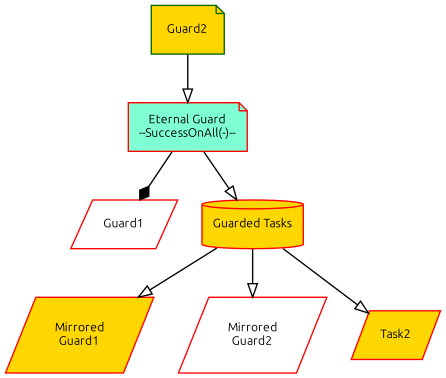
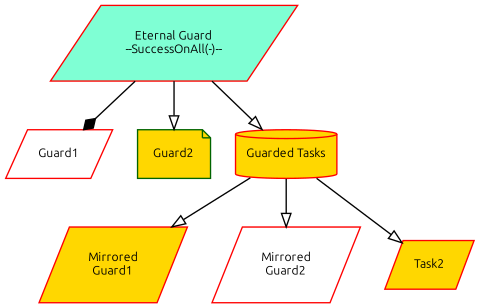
(188, 72) -> (174, 98)
(188, 127) -> (174, 43)
